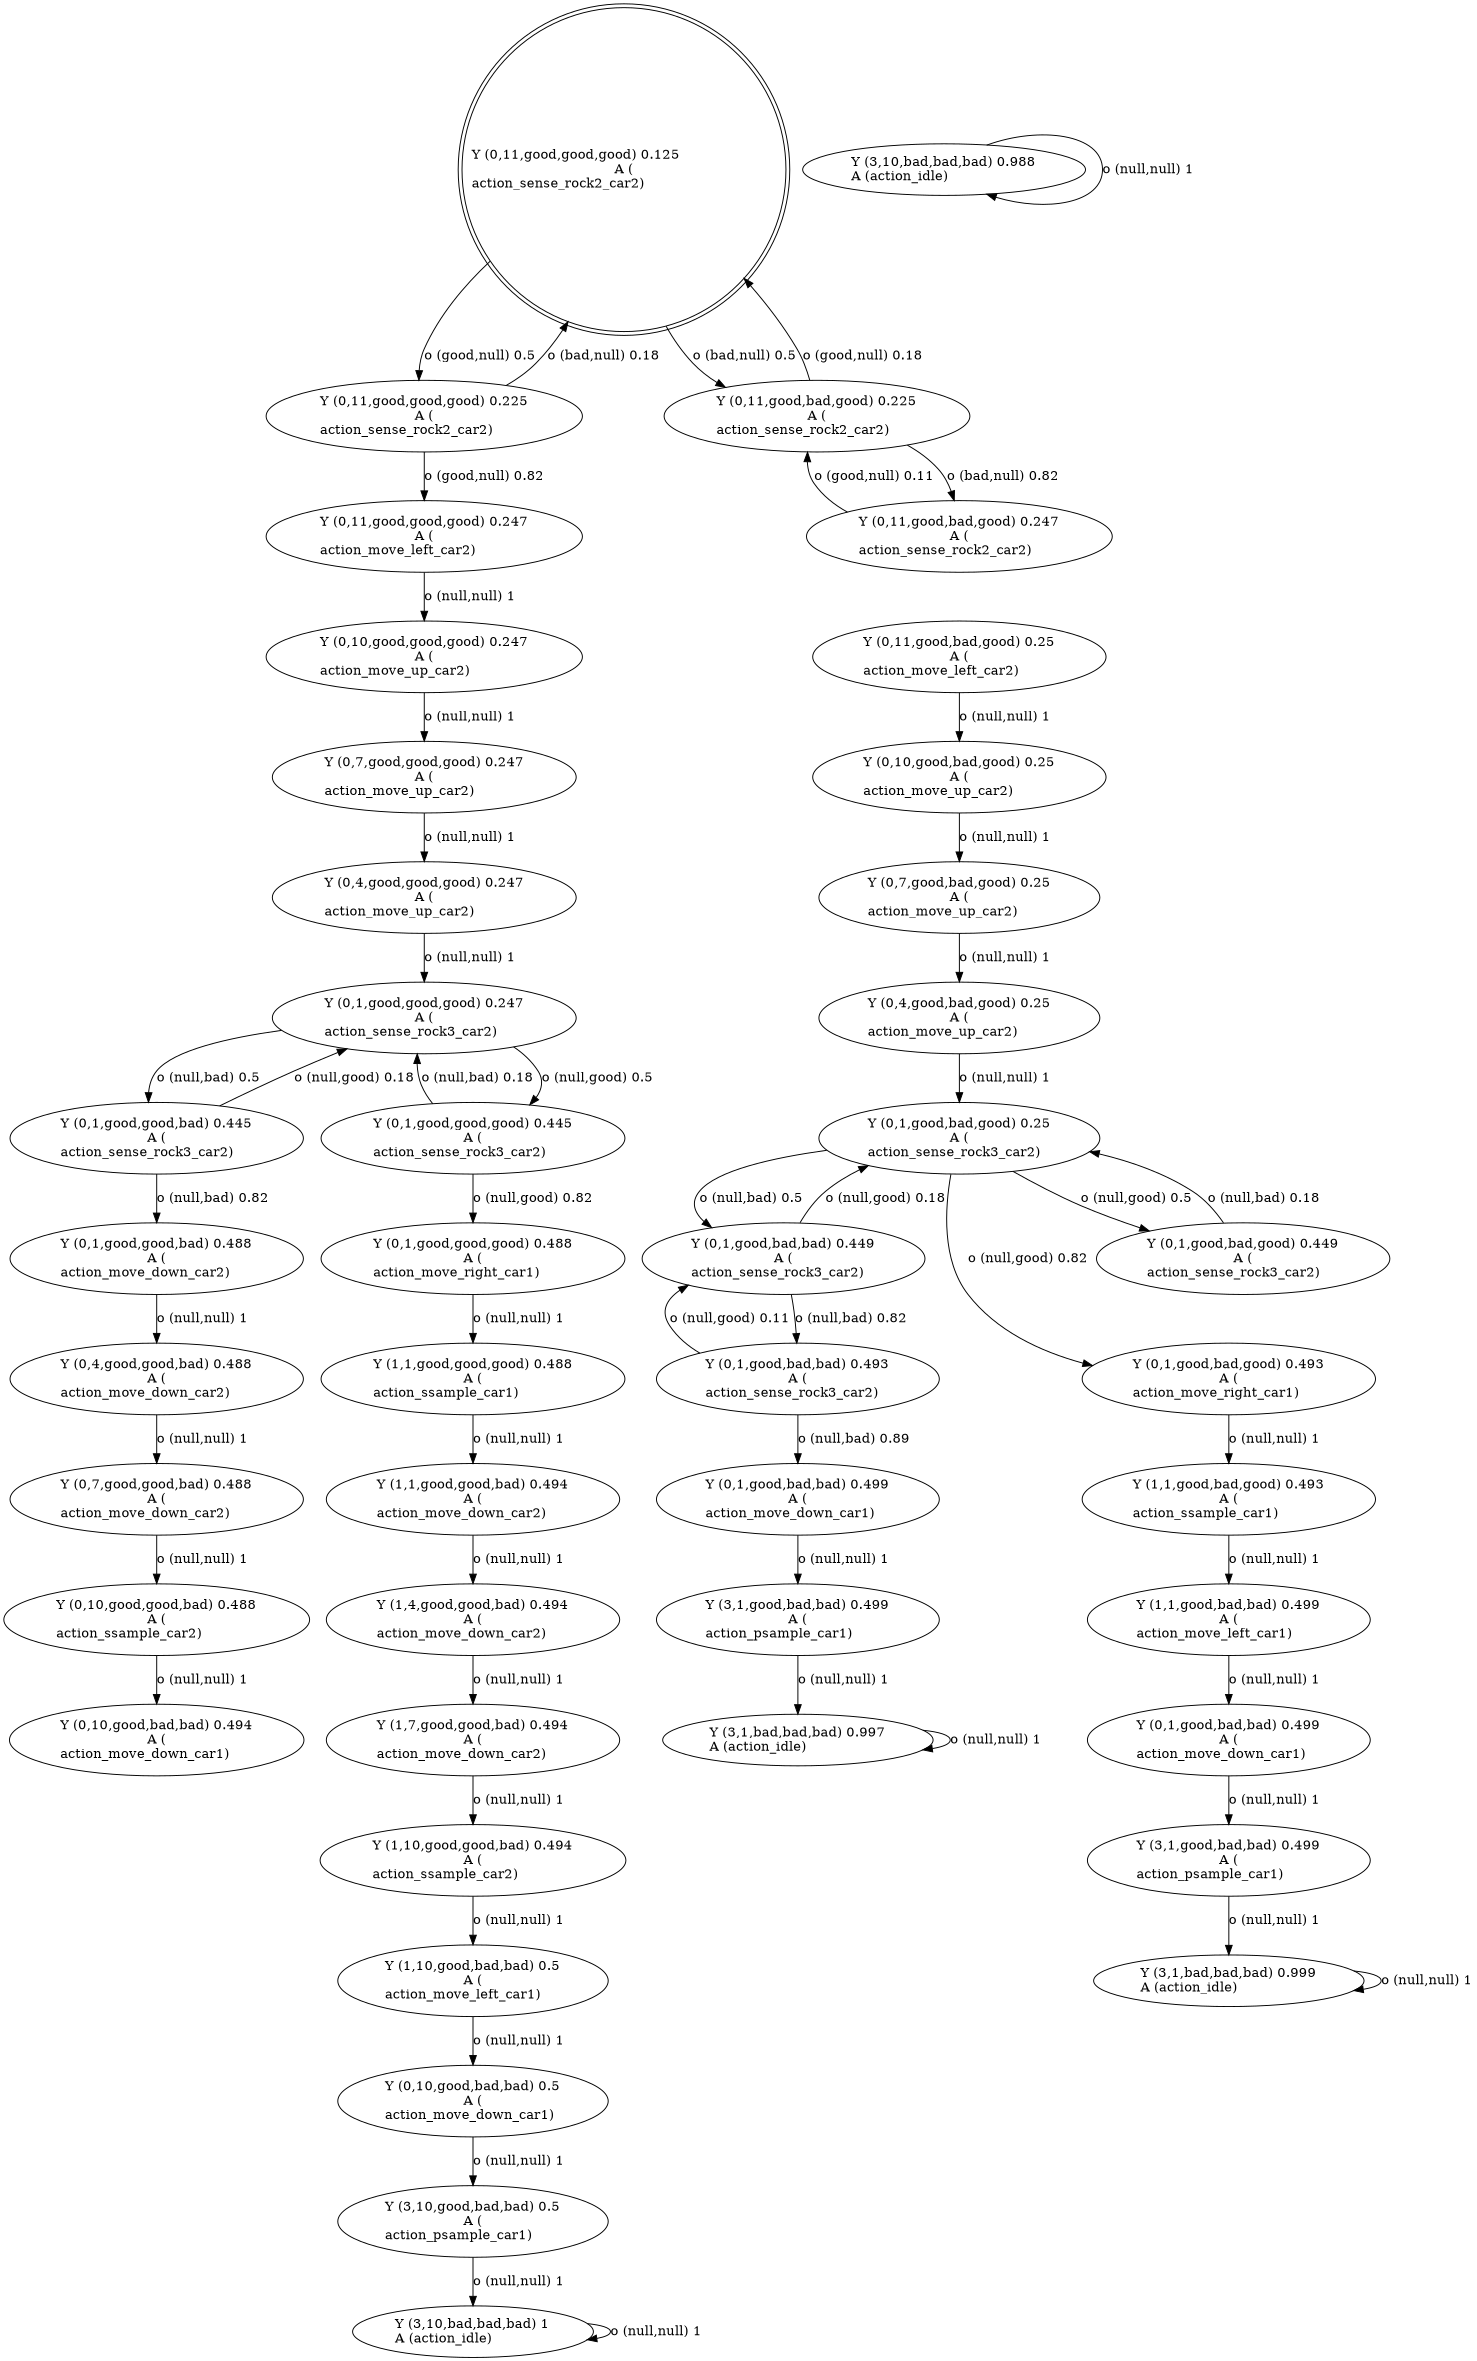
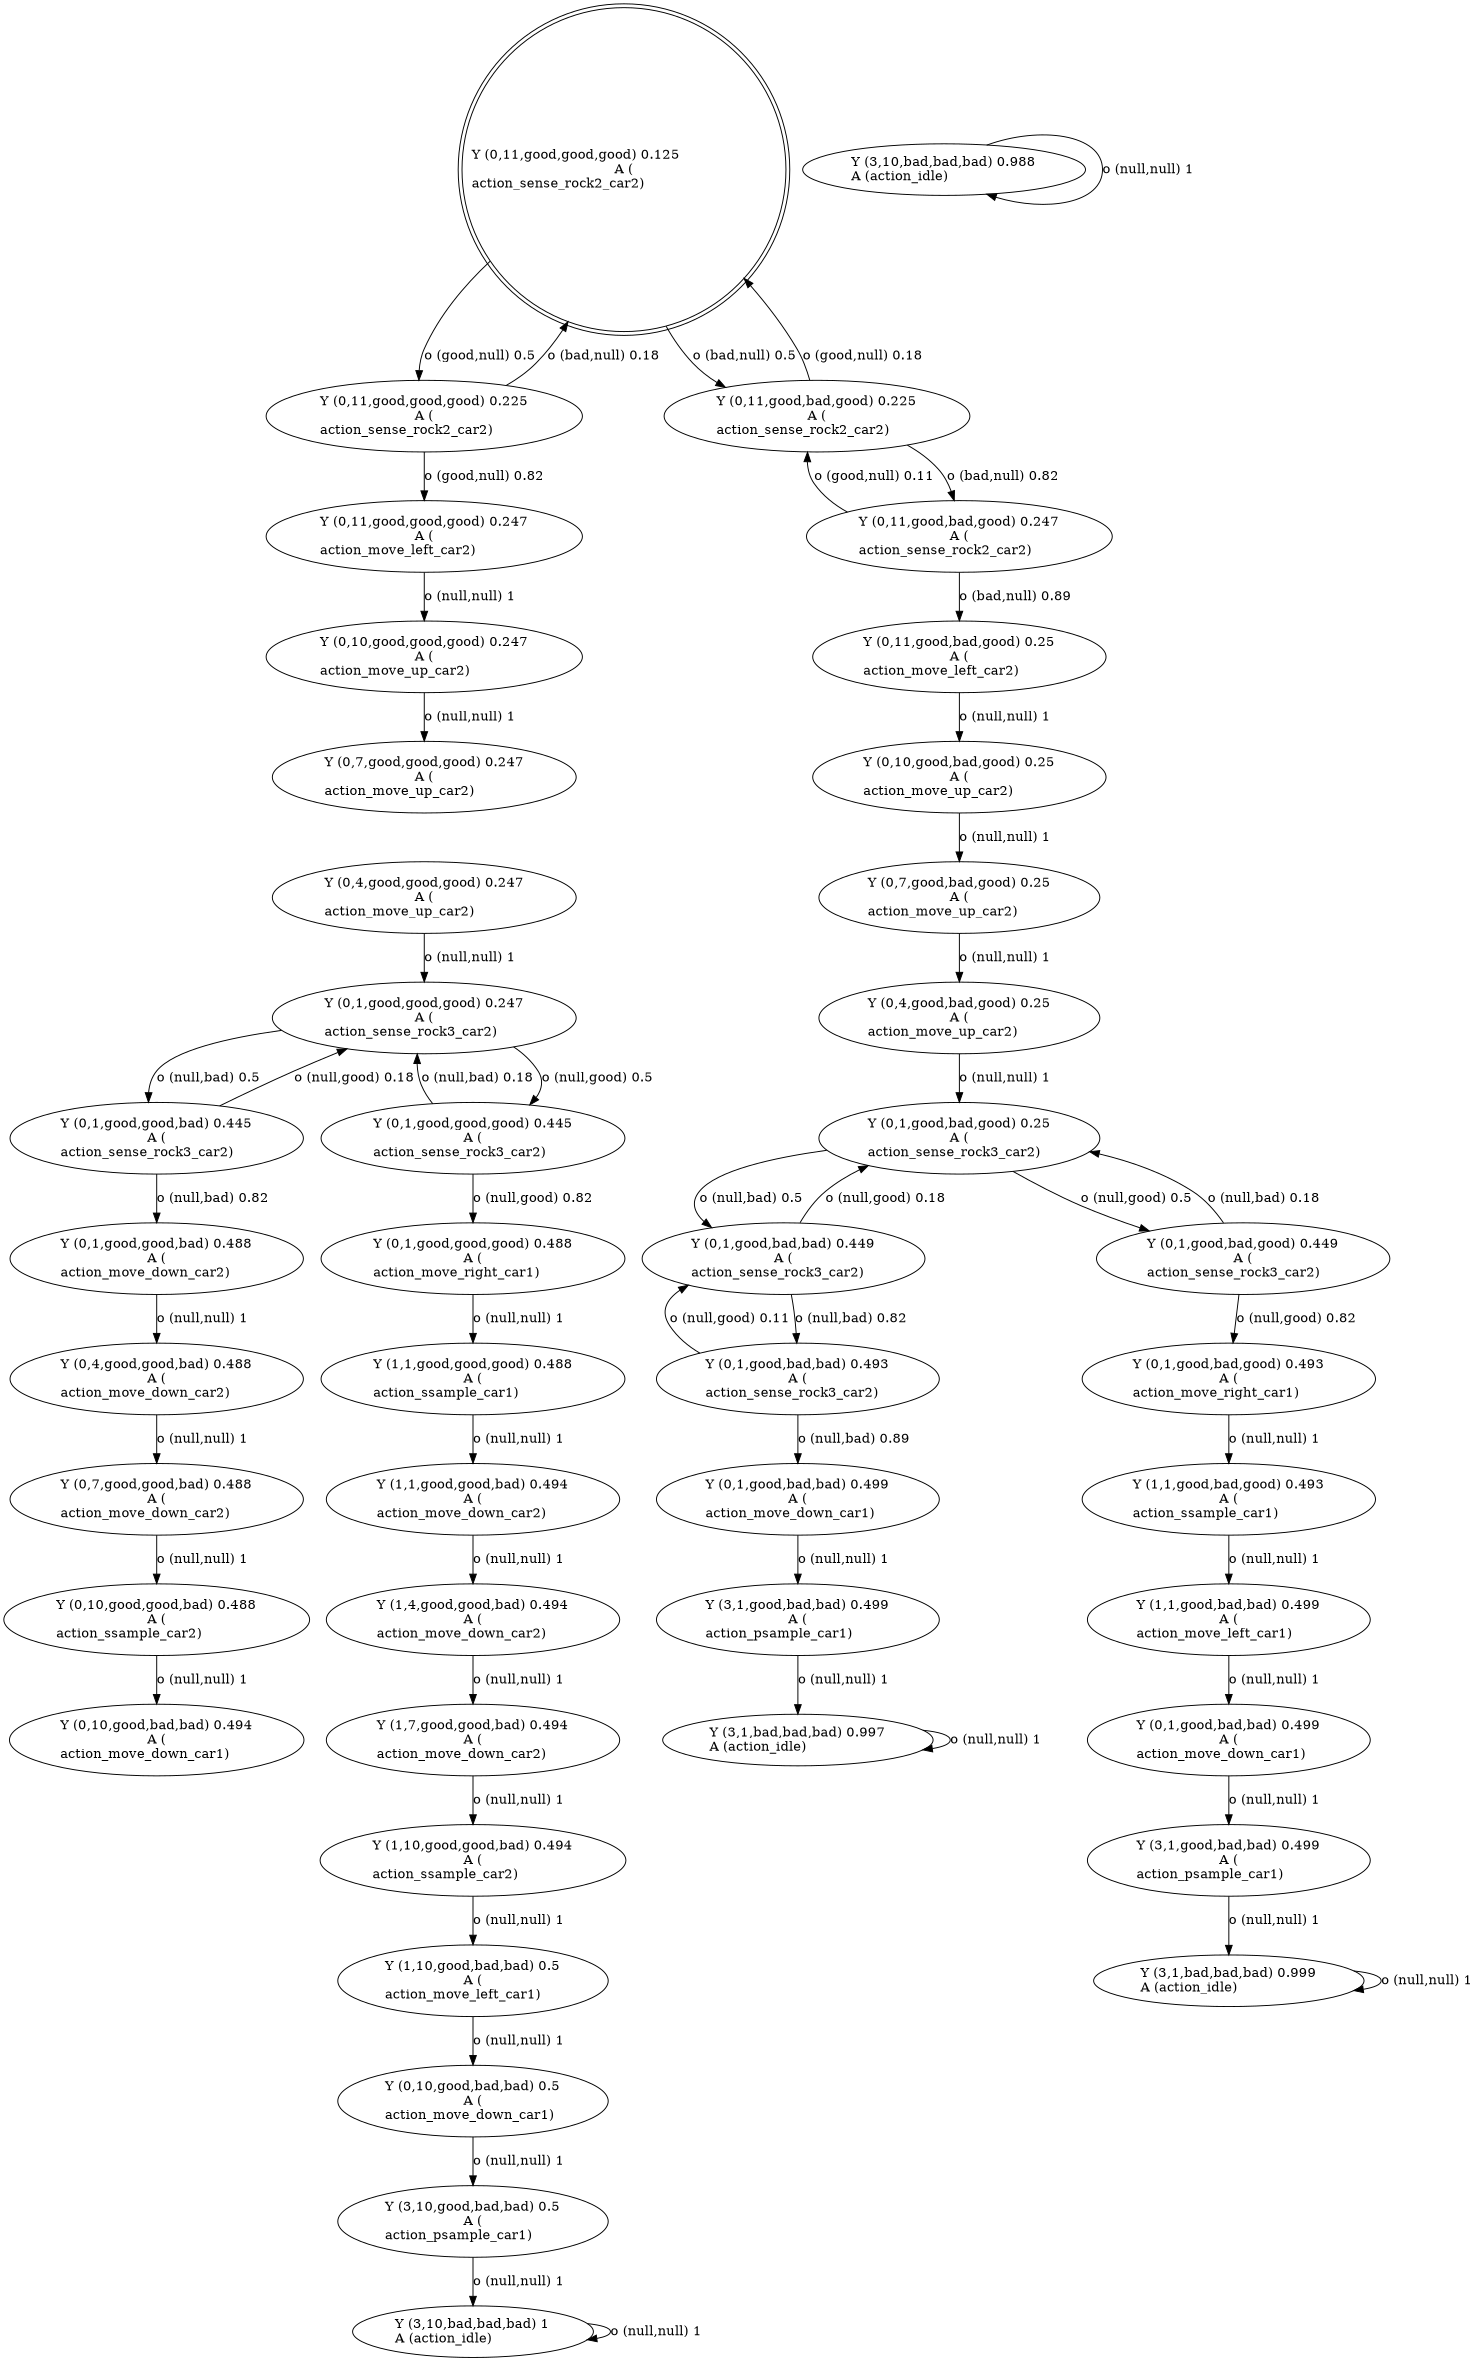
none -> (959, 592)
(424, 833) -> none
(972, 1299) -> (1237, 1314)
